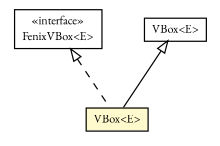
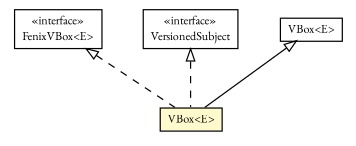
none -> (191, 29)
